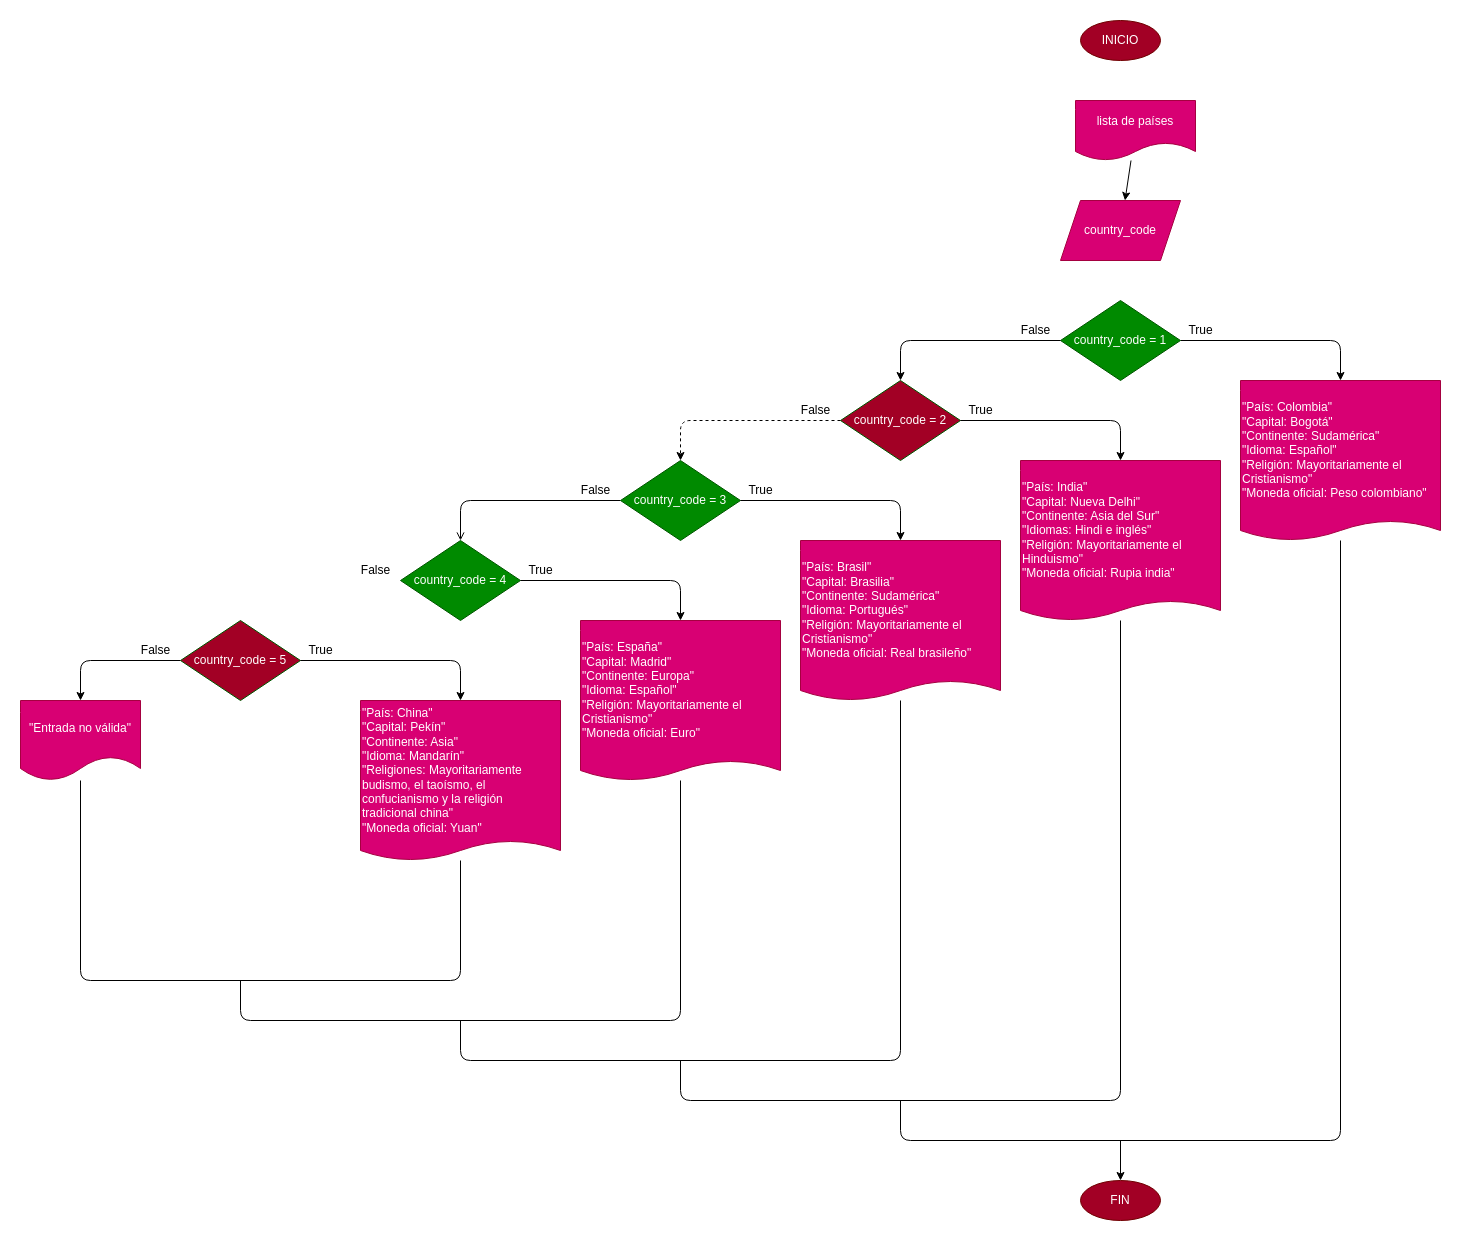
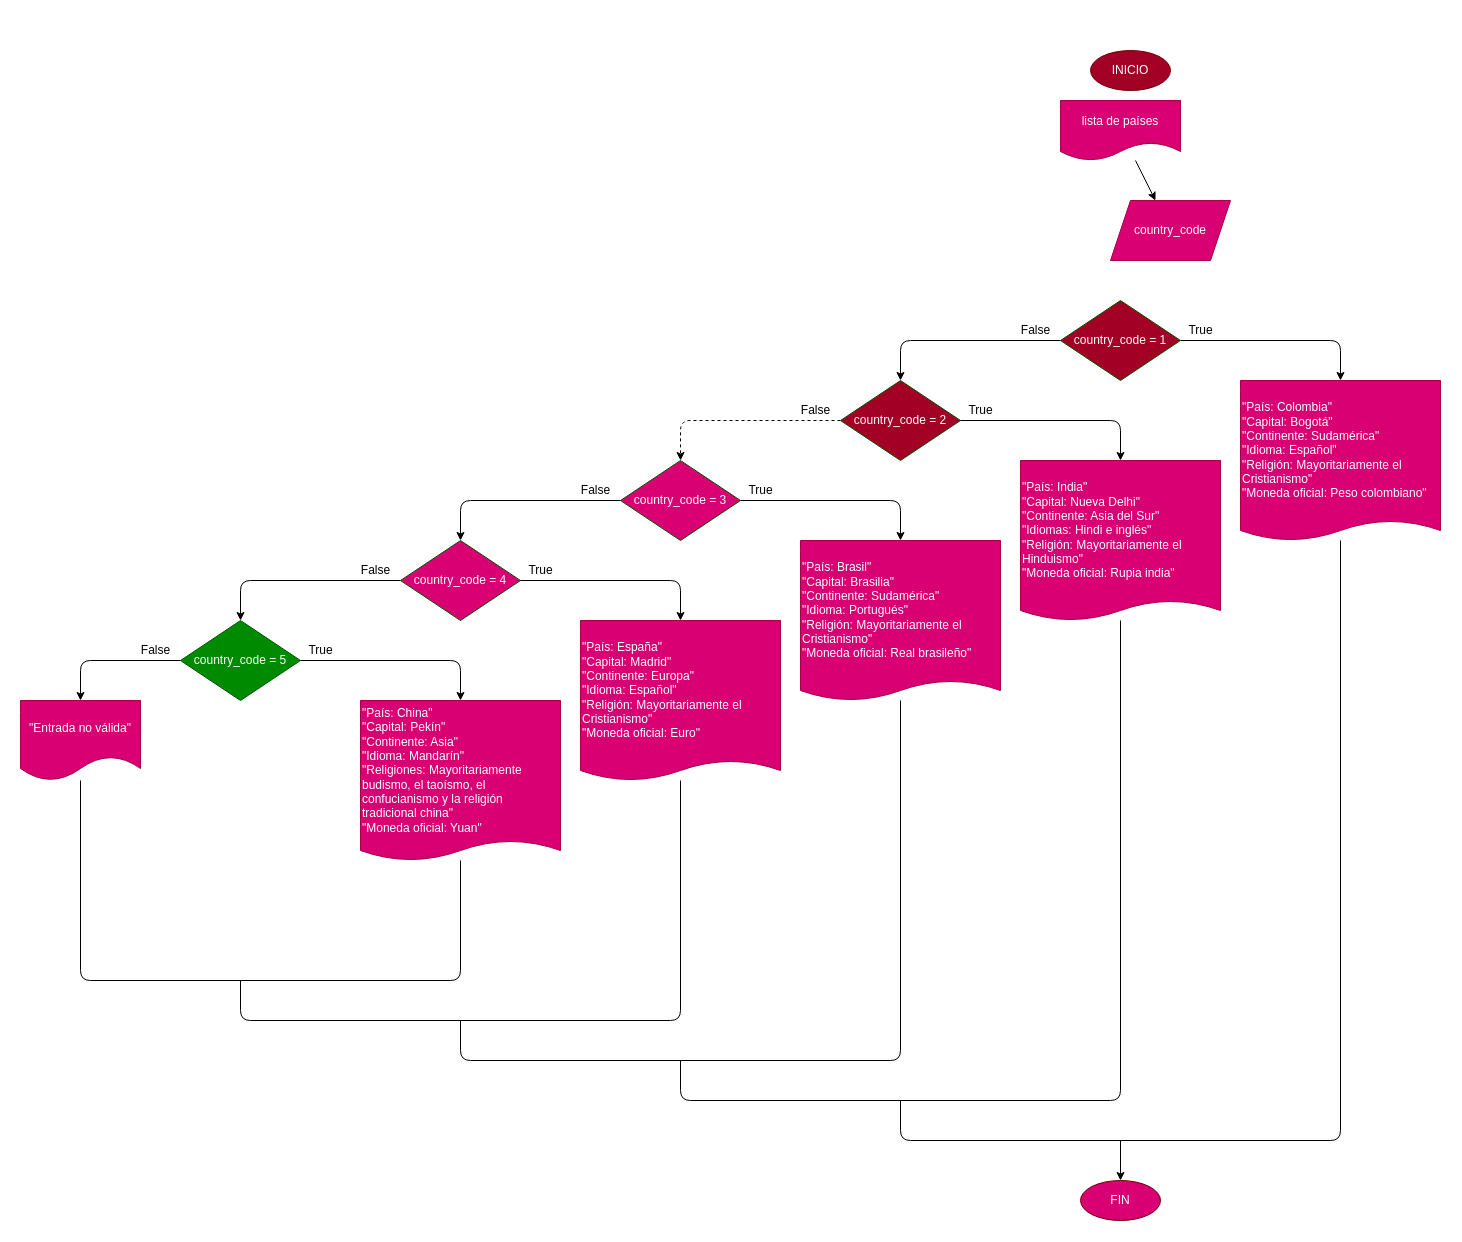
(1121, 41) -> (1131, 71)
(1136, 131) -> (1121, 131)
(1121, 231) -> (1171, 231)
(1121, 341) -> (1121, 341)
(681, 501) -> (681, 501)
(461, 534) -> (461, 532)
none -> (310, 581)
(461, 581) -> (461, 581)
(241, 661) -> (241, 661)
(1121, 1201) -> (1121, 1201)
